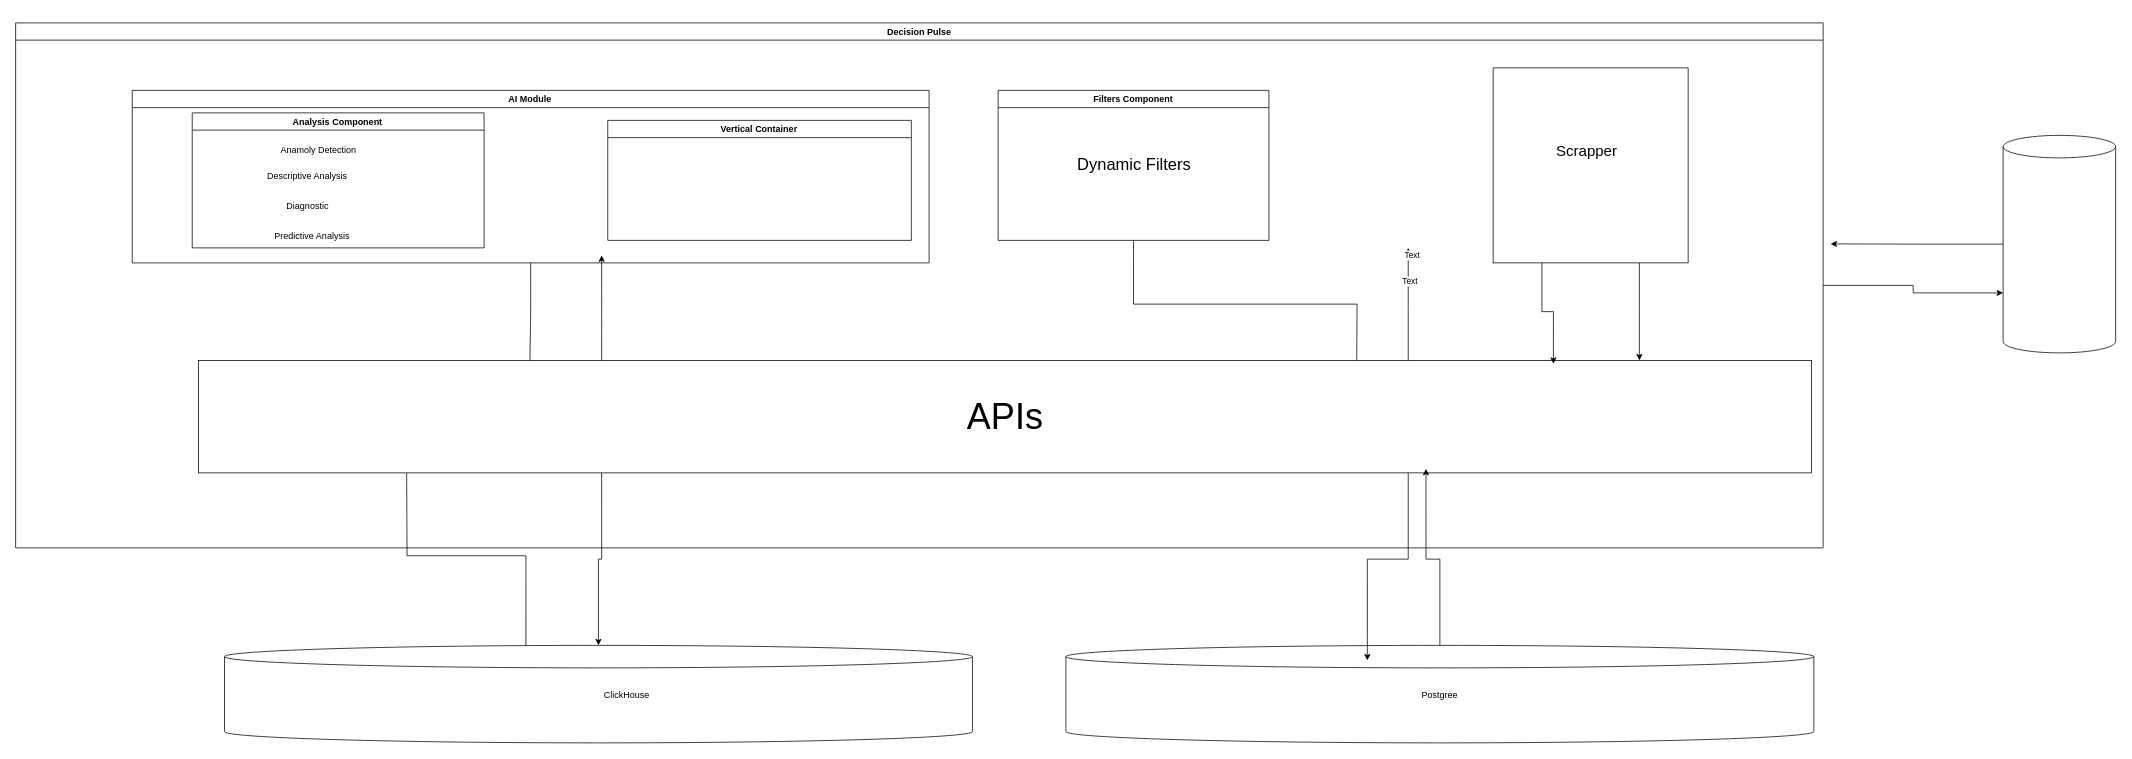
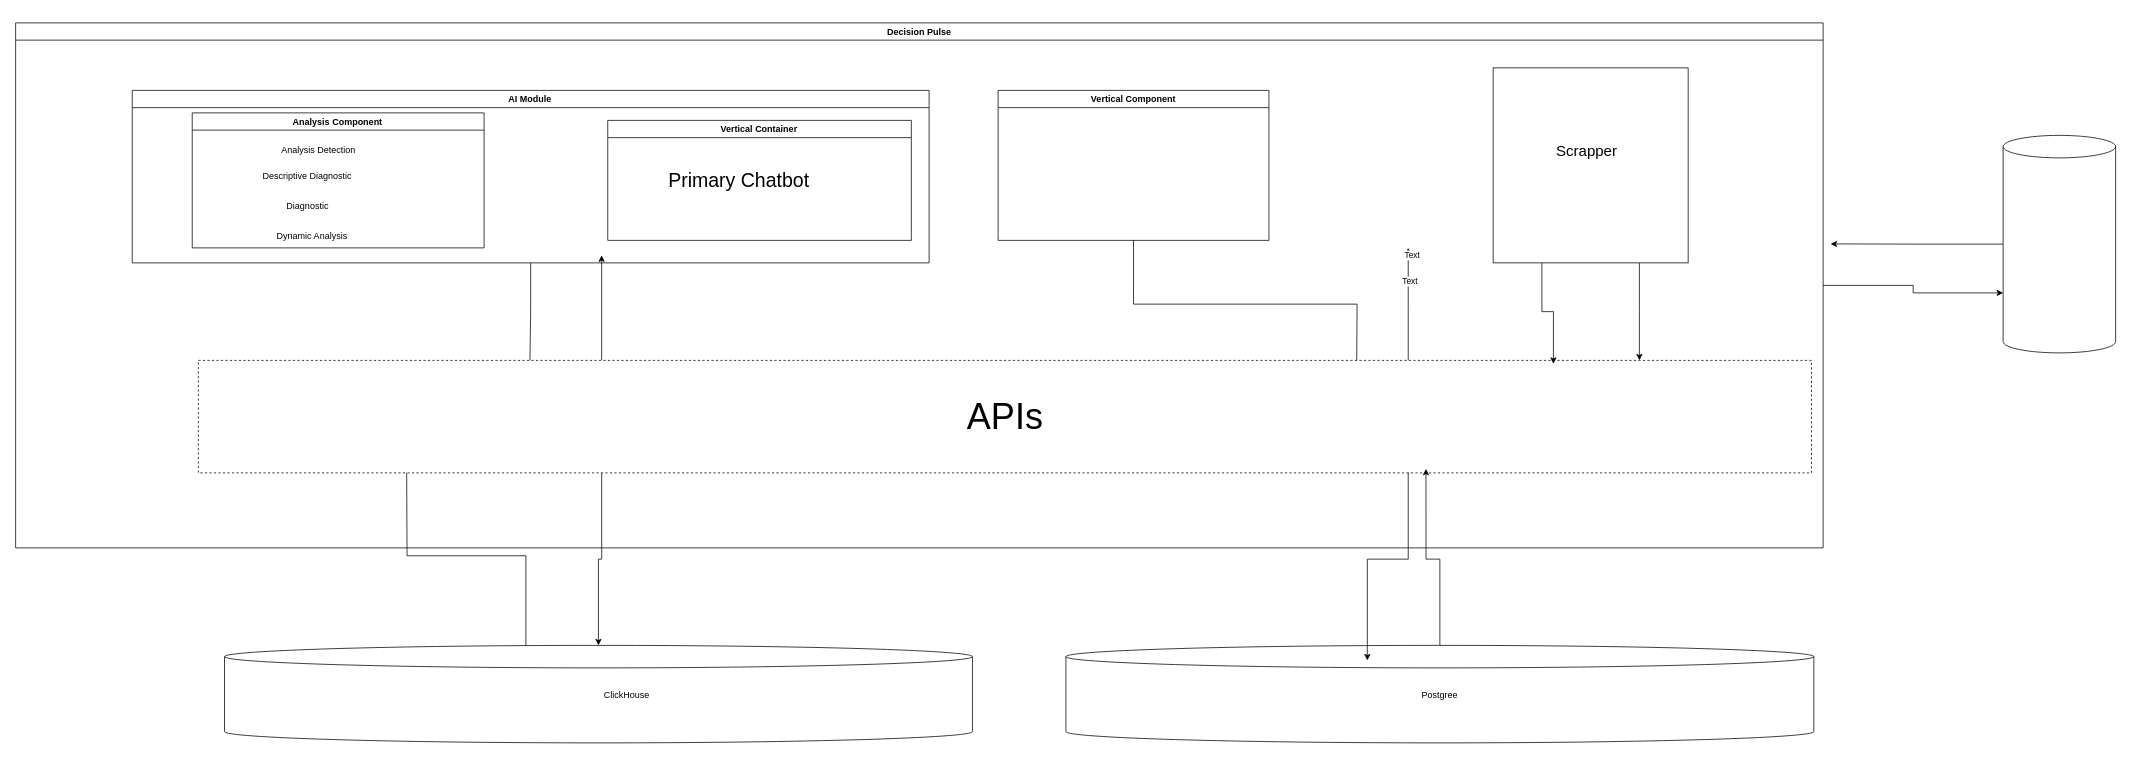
(1133, 99) -> (1133, 99)
(318, 150) -> (318, 150)
(1133, 165) -> none
(307, 177) -> (307, 177)
none -> (738, 180)
(312, 237) -> (312, 237)
(1005, 417) -> (1005, 417)
